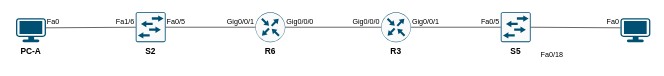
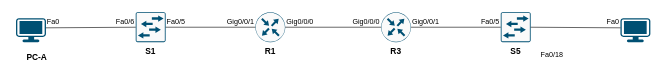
(122, 21) -> (122, 21)
(30, 51) -> (36, 57)
(150, 51) -> (150, 51)
(270, 51) -> (270, 51)
